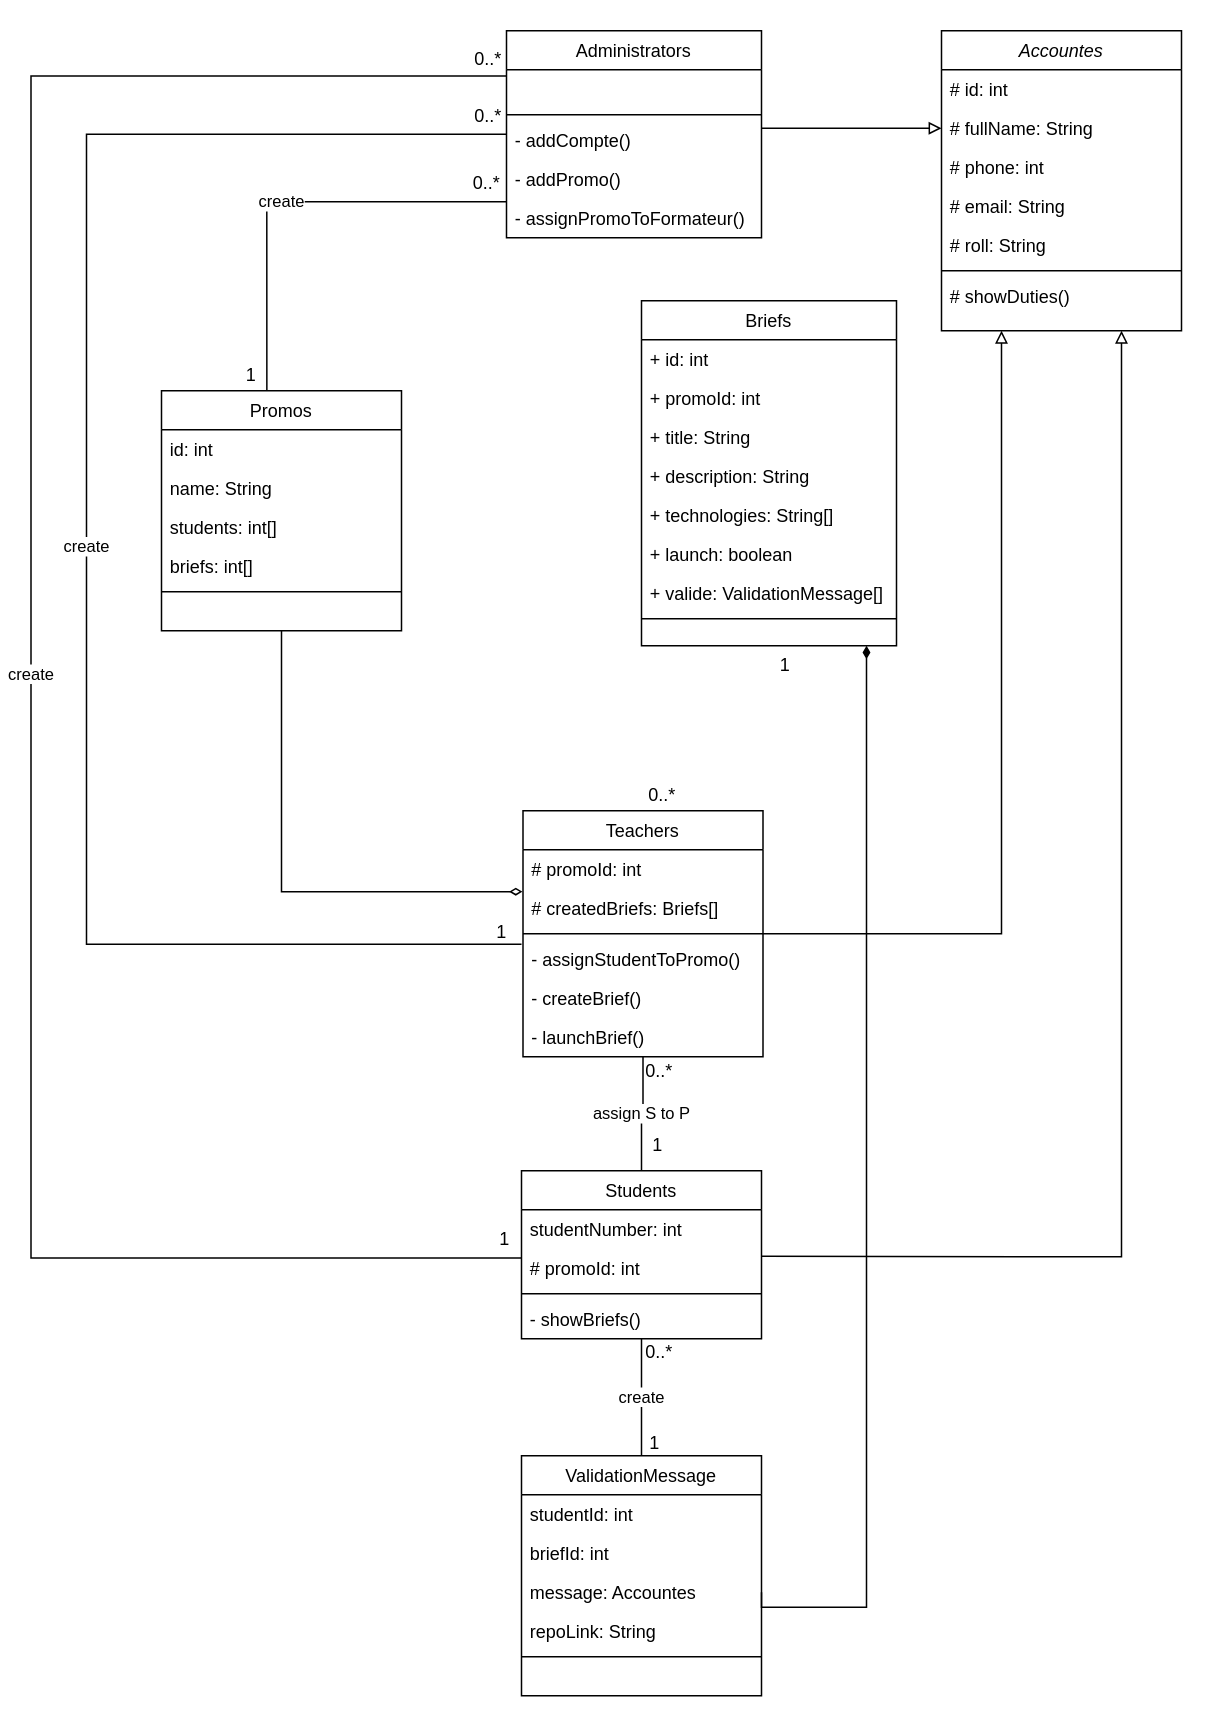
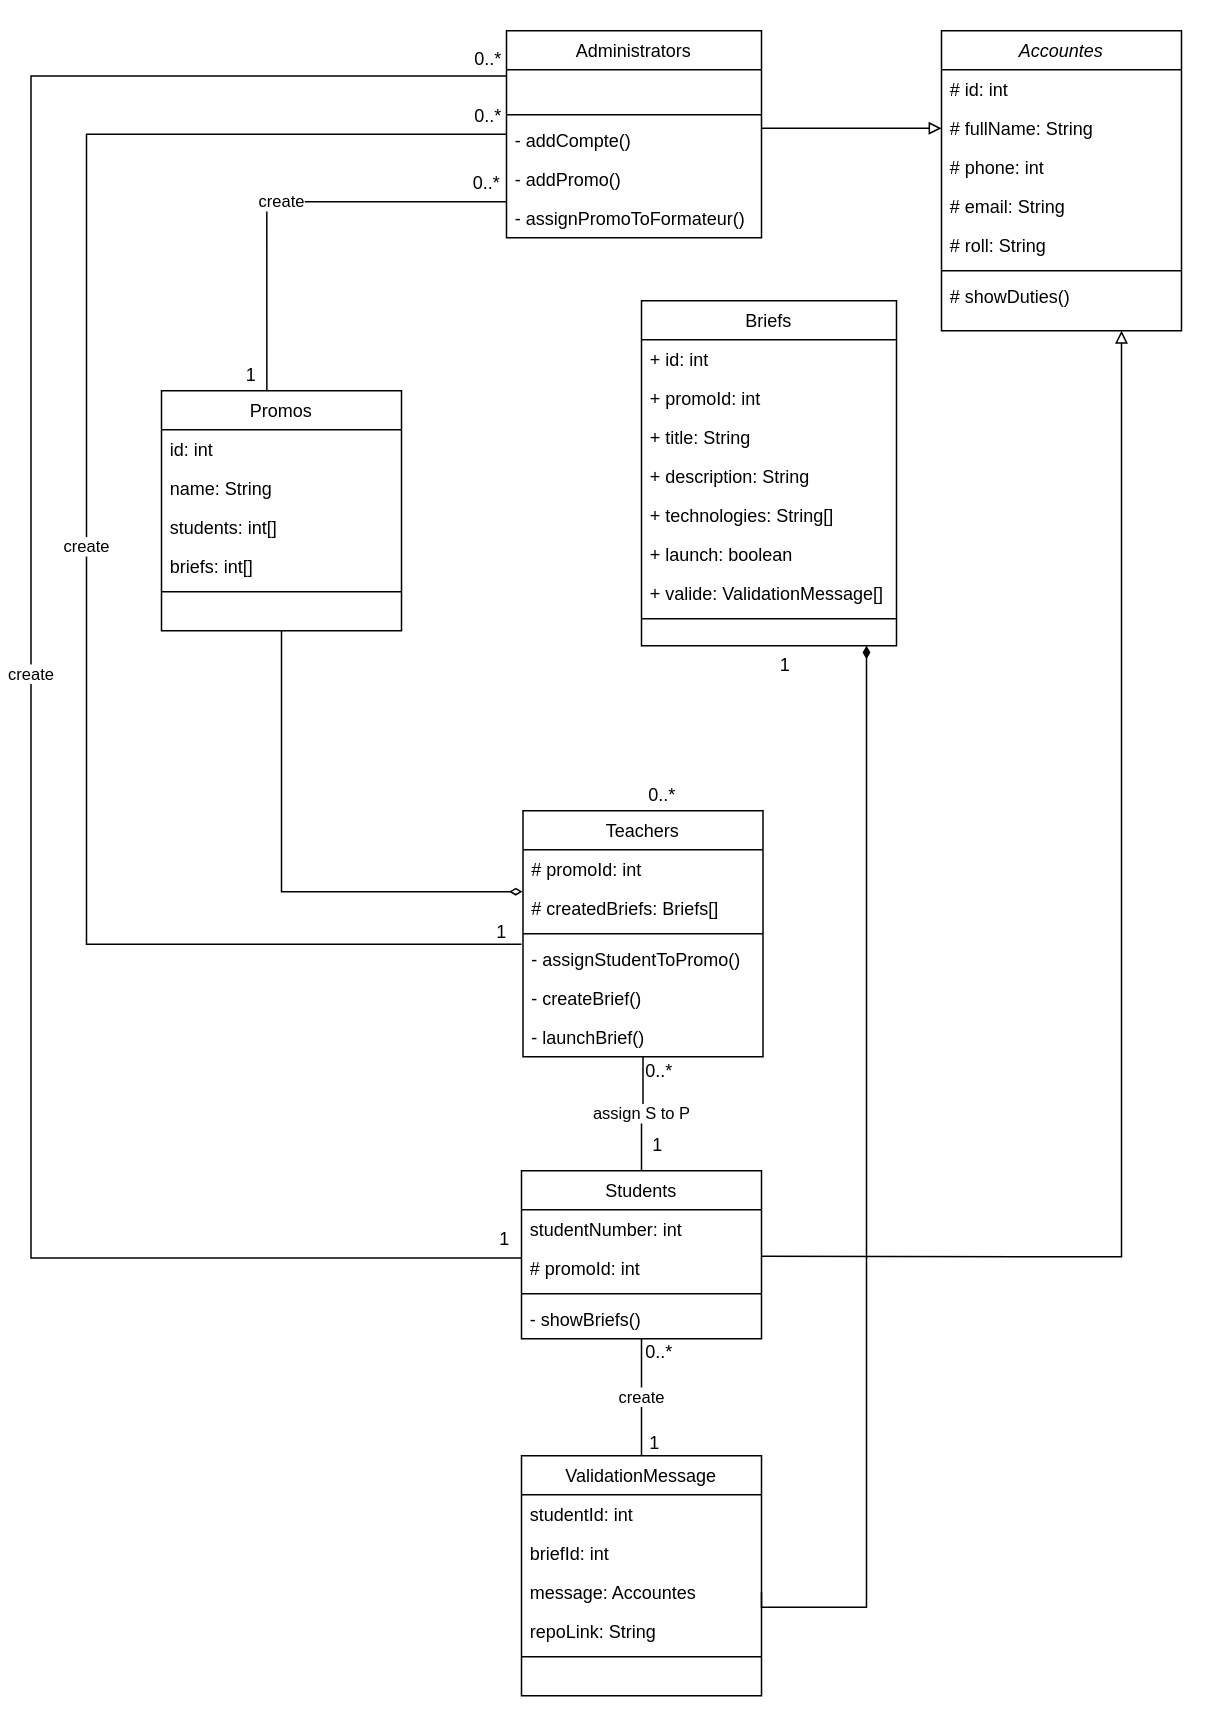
(1001, 758) -> none
